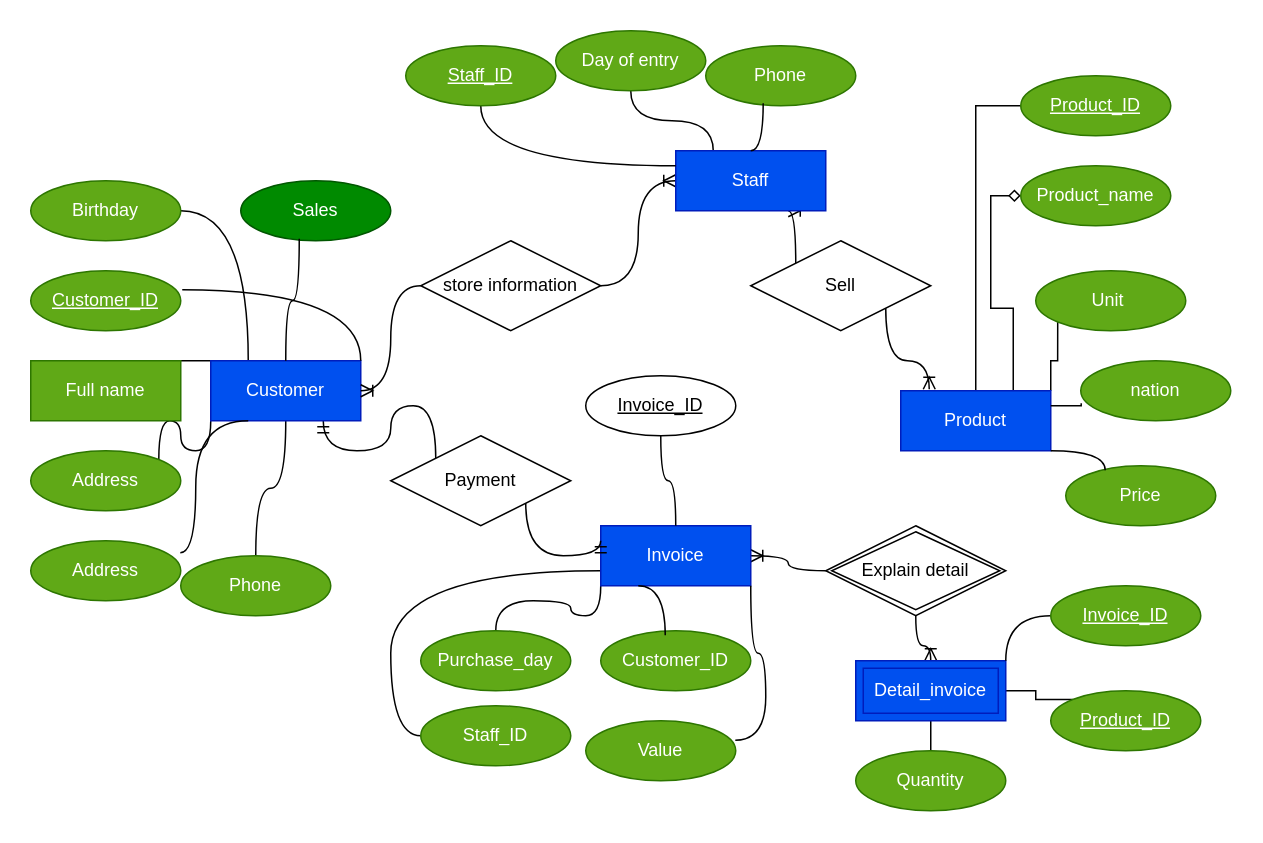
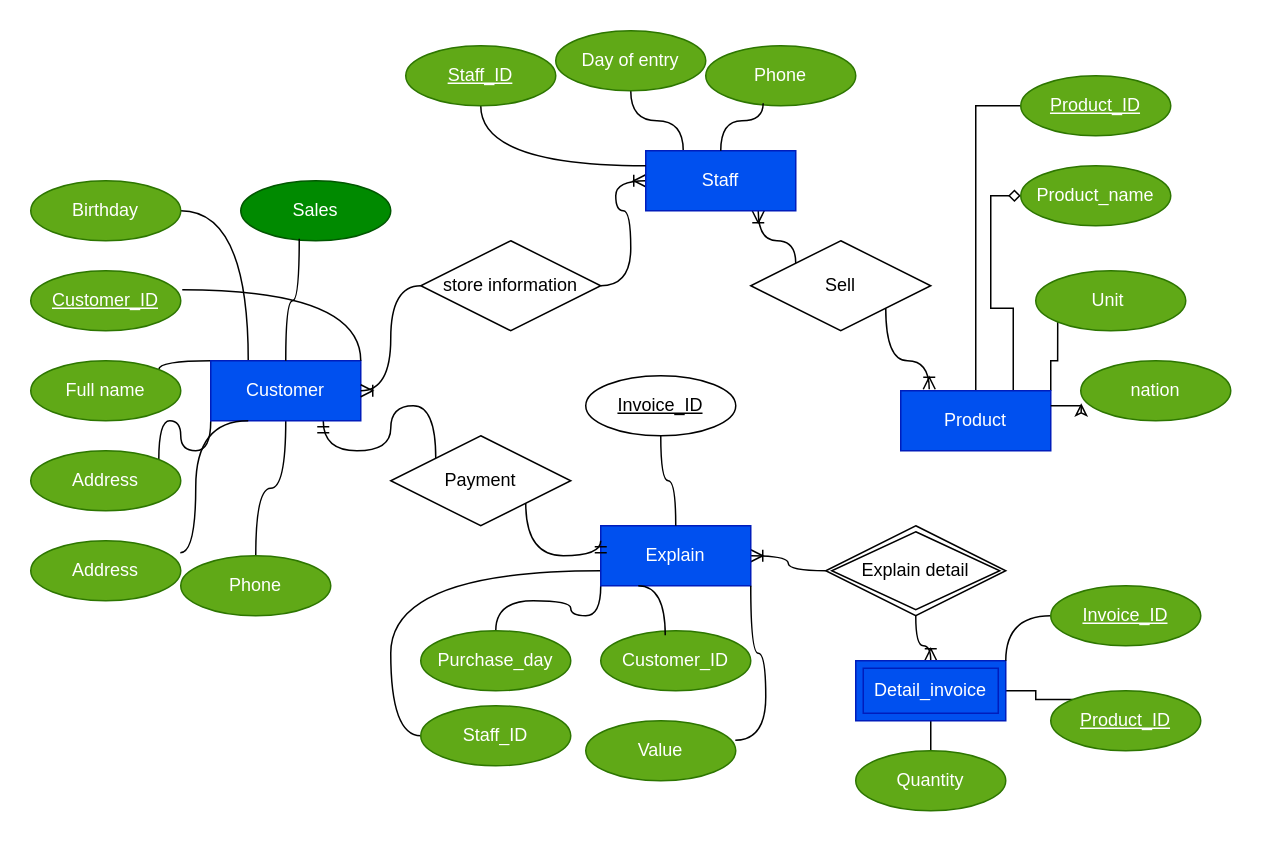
(751, 181) -> (721, 181)
(106, 391) -> (106, 391)
(1079, 406) -> (1081, 407)
(1081, 453) -> none
(1141, 496) -> none
(676, 556) -> (676, 556)
